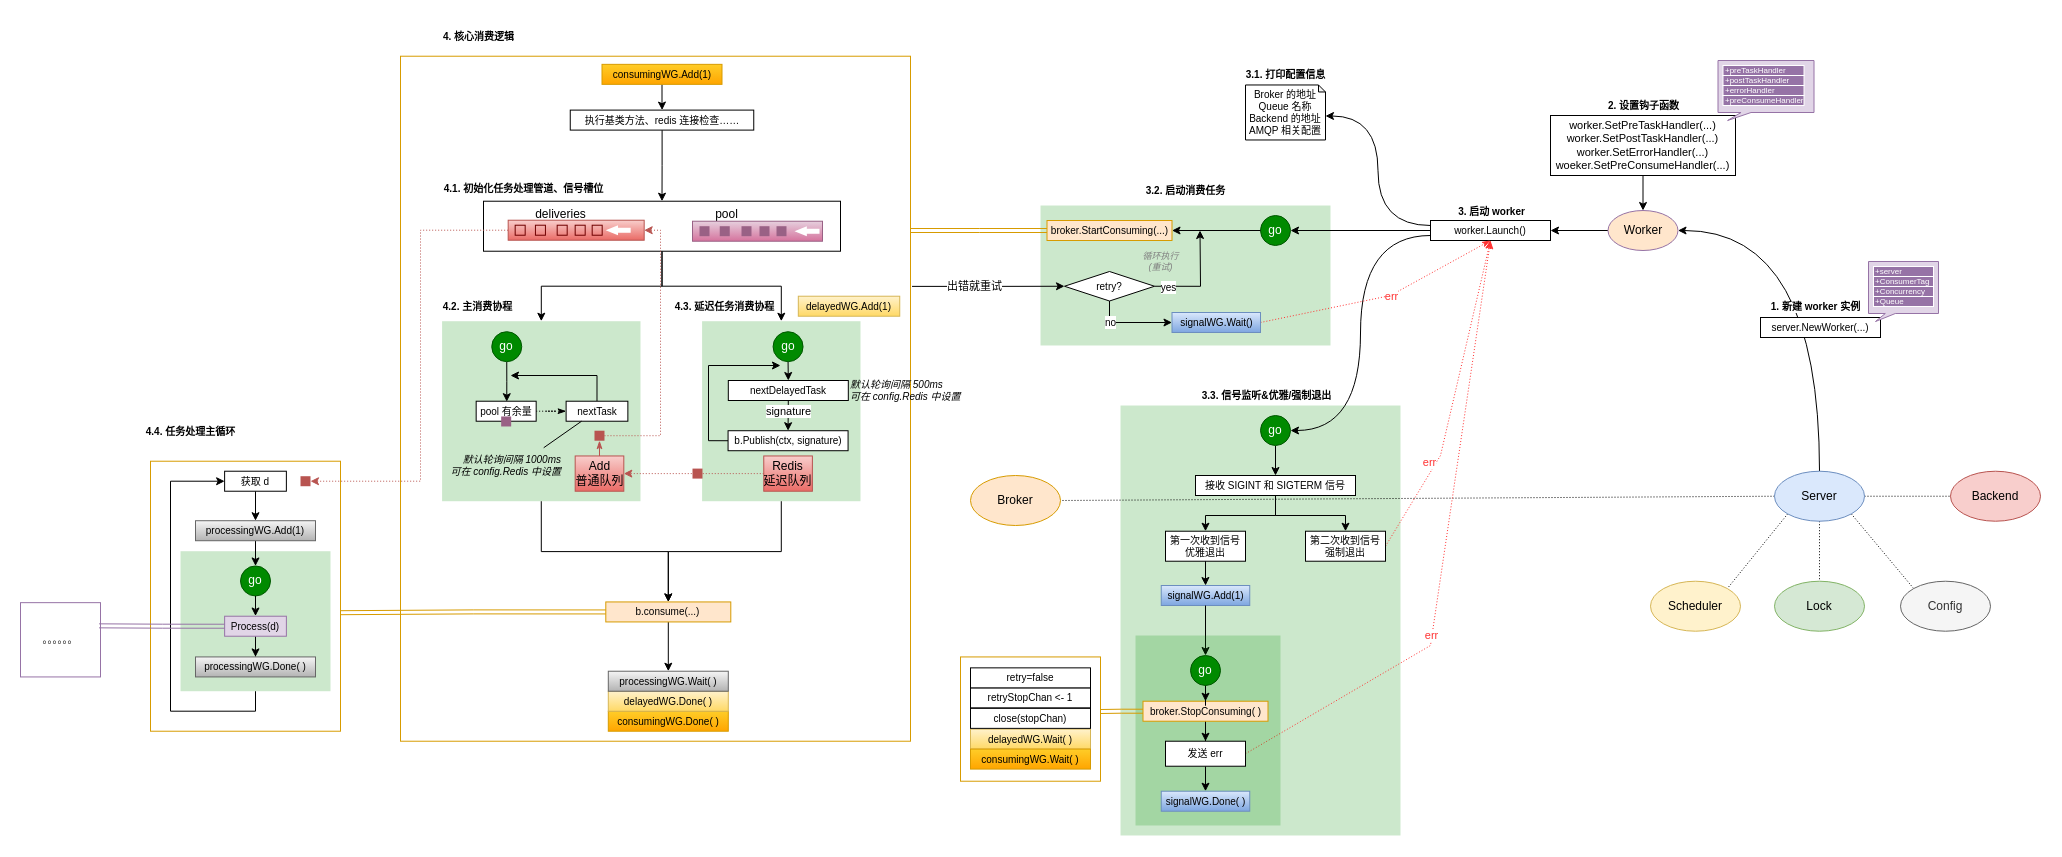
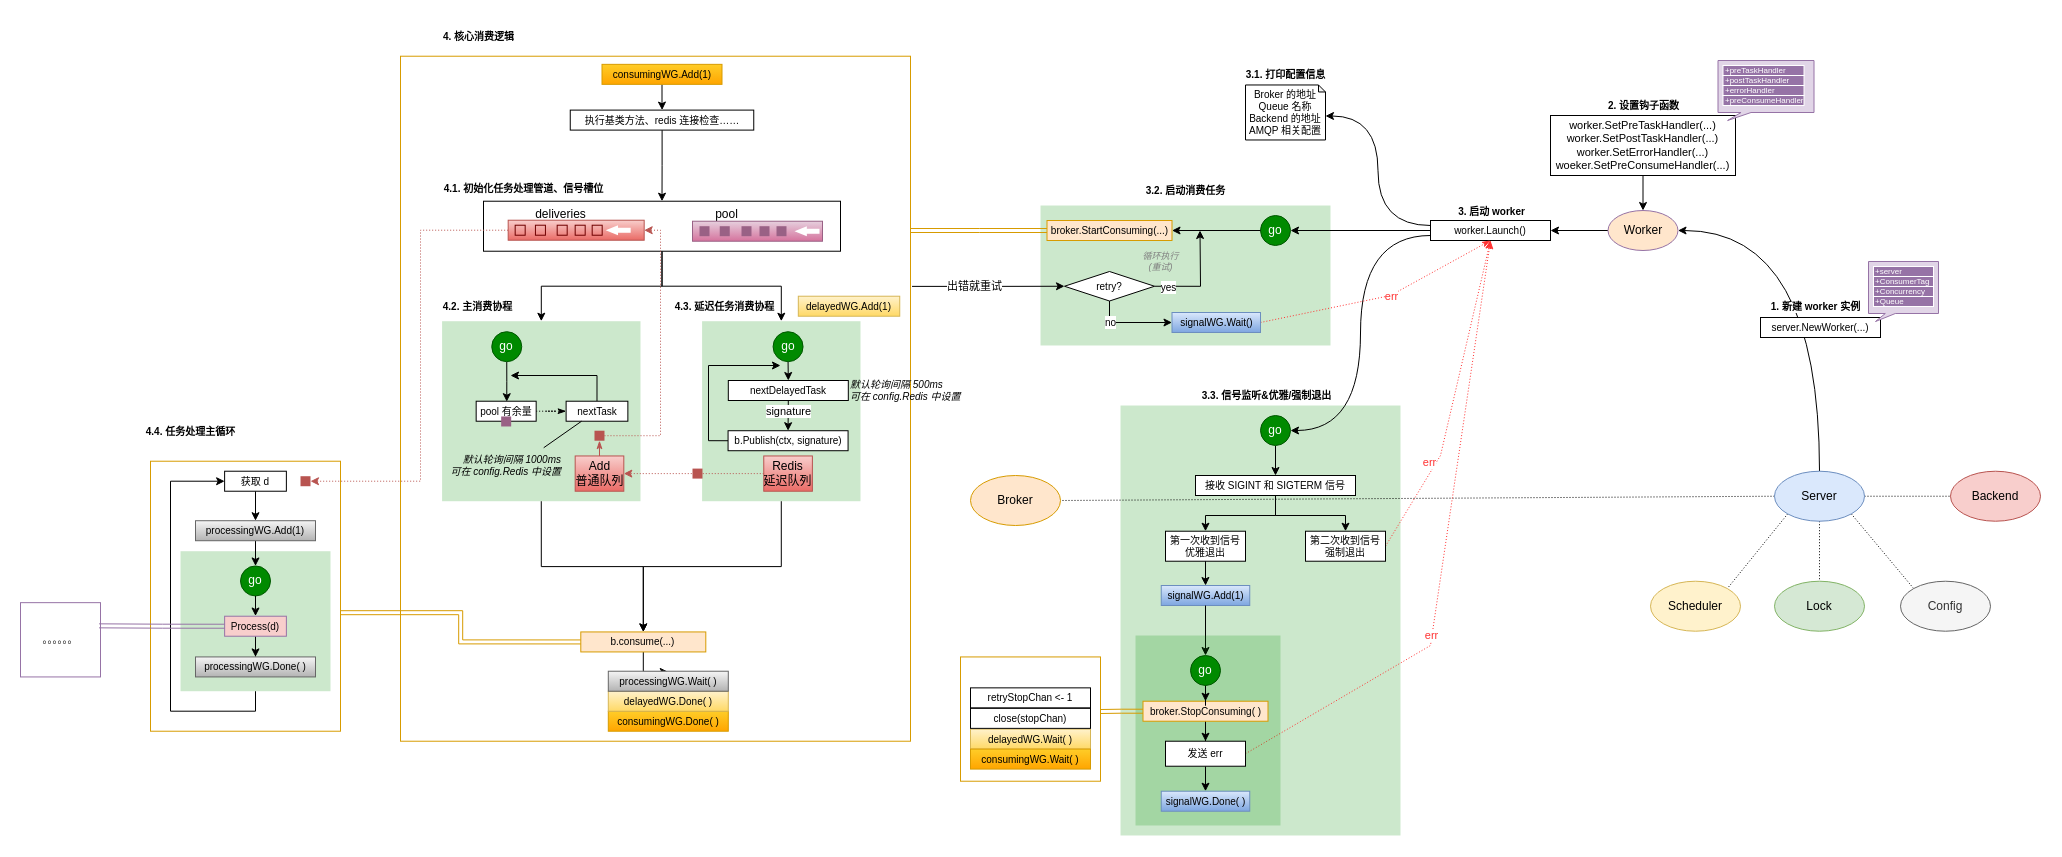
(668, 612) -> (643, 642)
(256, 626) -> (256, 626)
(1031, 678) -> none
